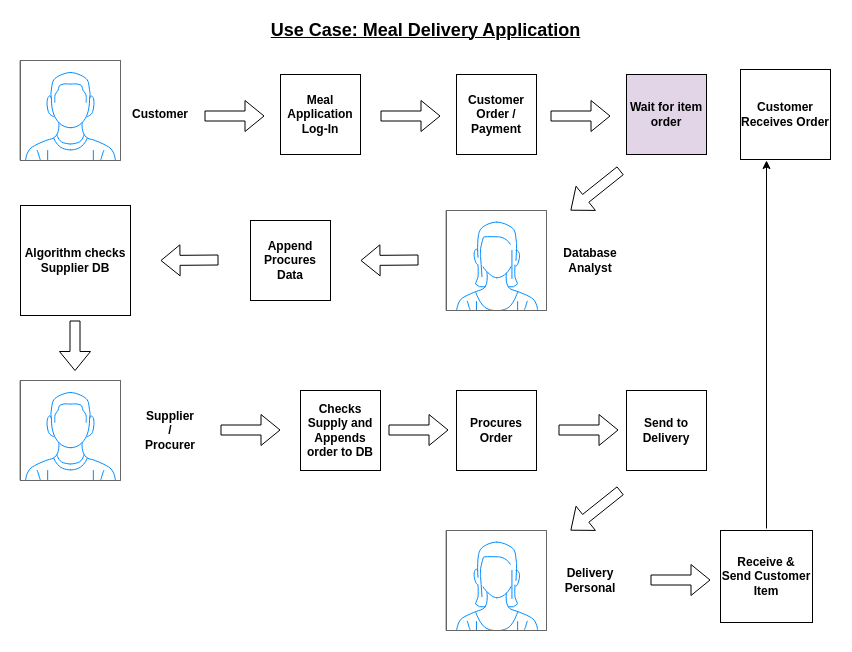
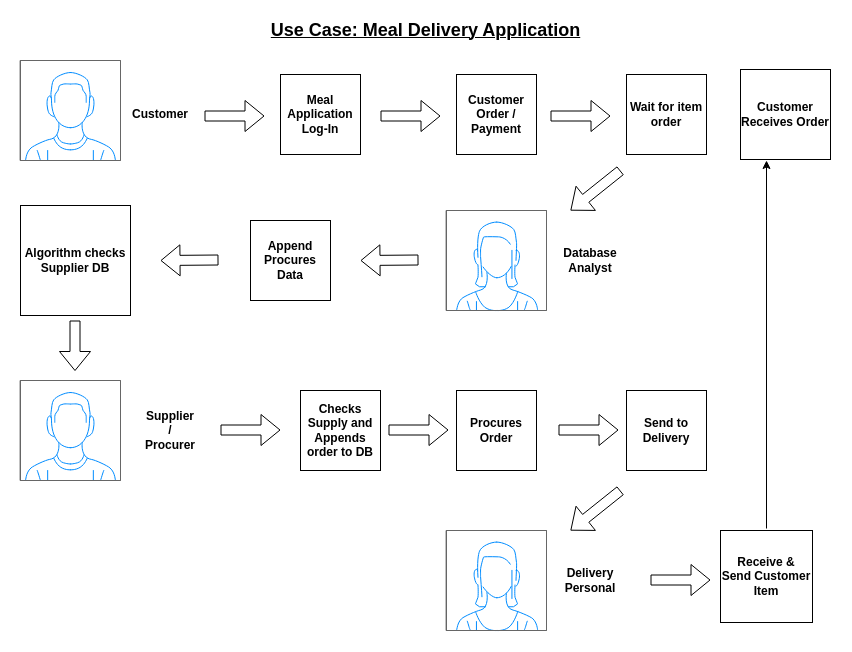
(667, 115) -> (667, 115)
